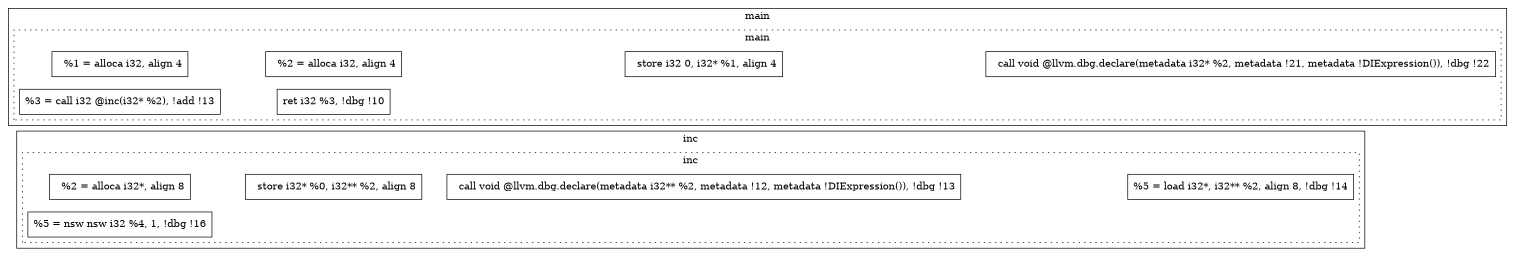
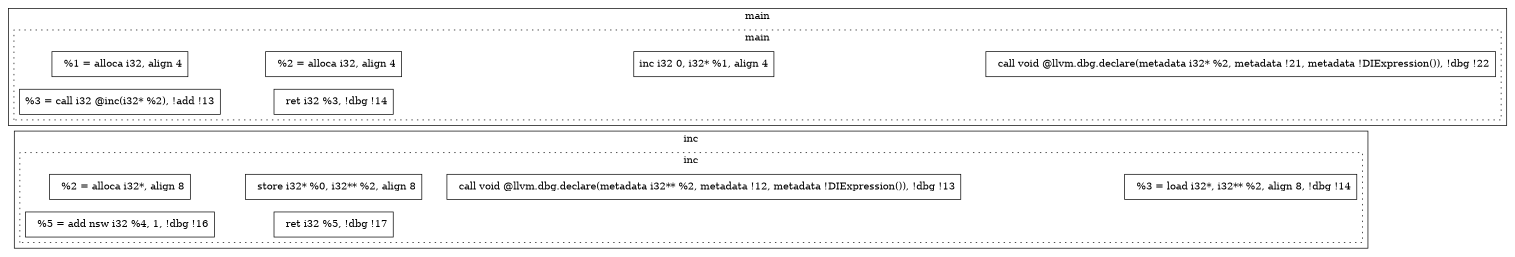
(704, 64) -> (704, 64)
(334, 102) -> (334, 102)
(1241, 187) -> (1241, 187)
(120, 225) -> (120, 225)
none -> (334, 225)
